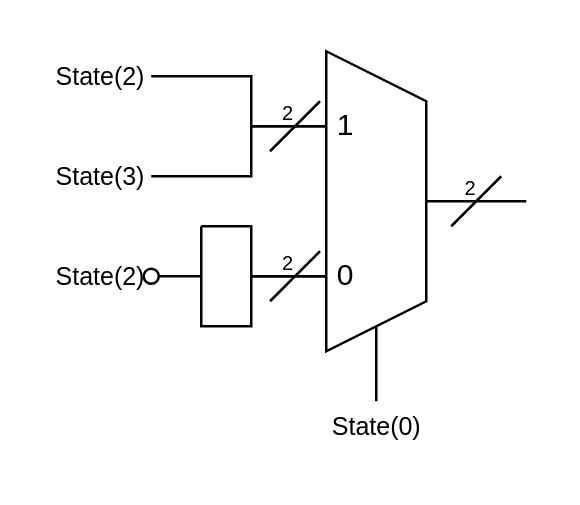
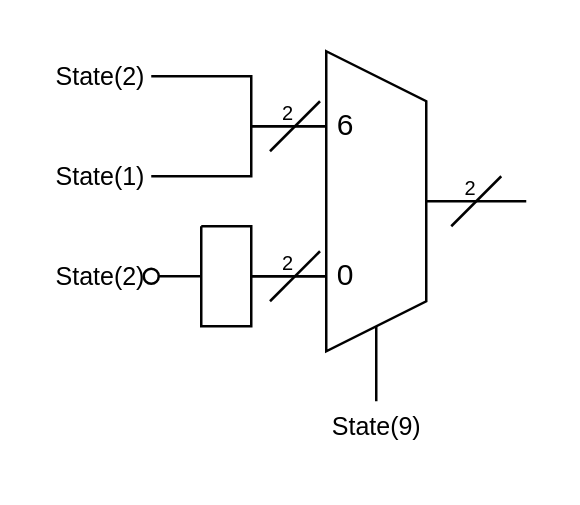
(346, 126) -> (346, 126)
(101, 176) -> (101, 176)
(378, 426) -> (378, 426)
